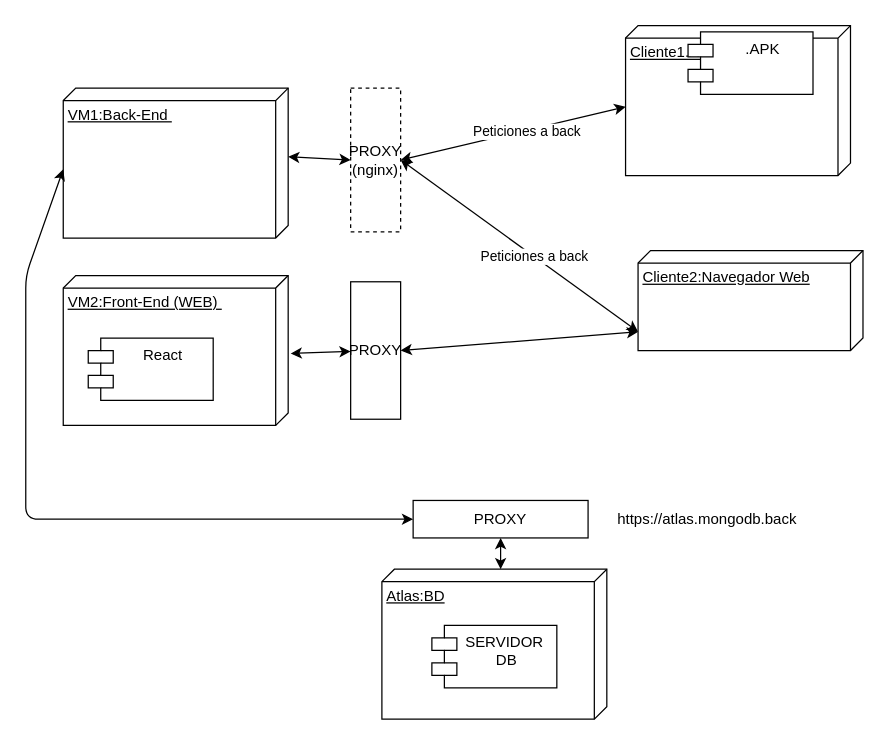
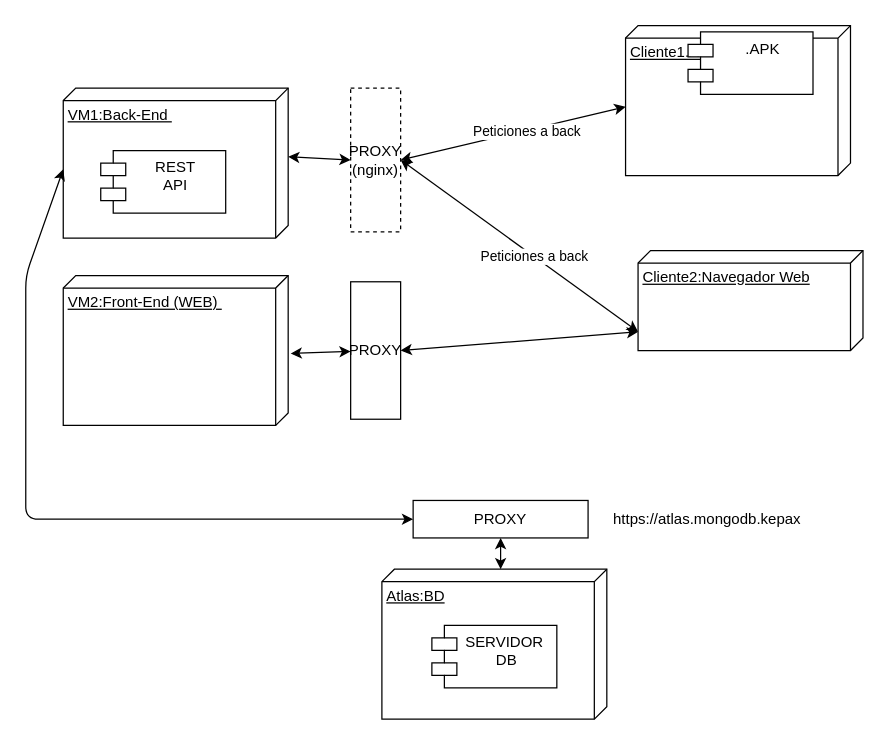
none -> (163, 182)
(151, 369) -> none
(708, 519) -> (708, 519)
